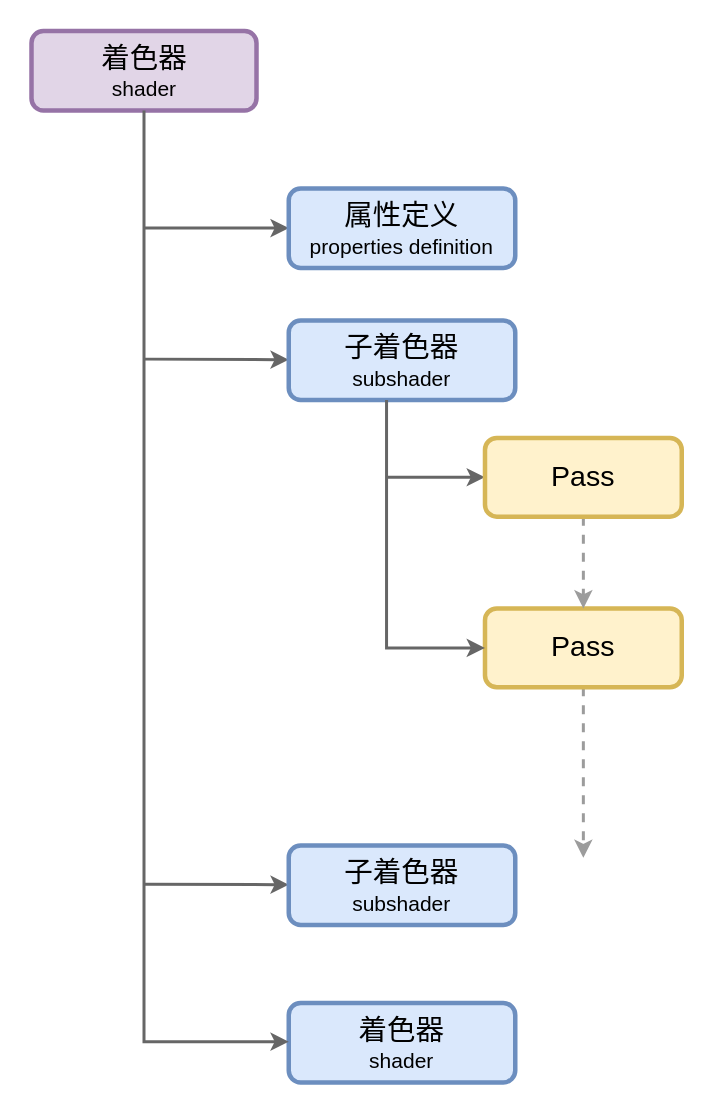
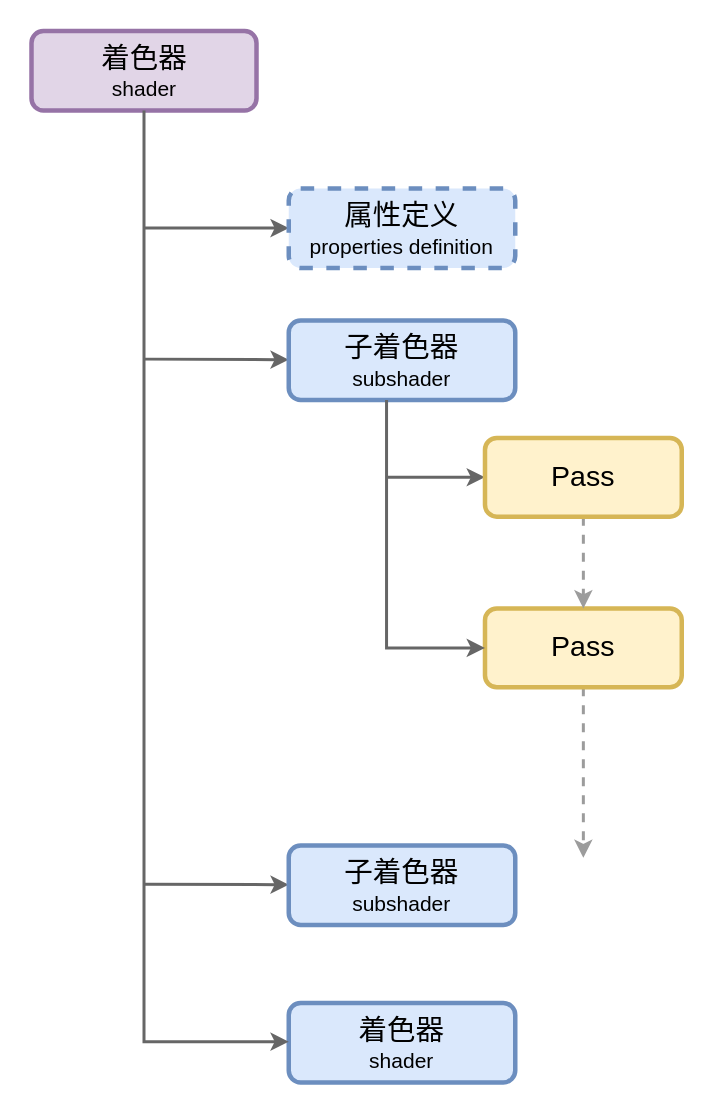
(402, 228) -> (402, 228)
